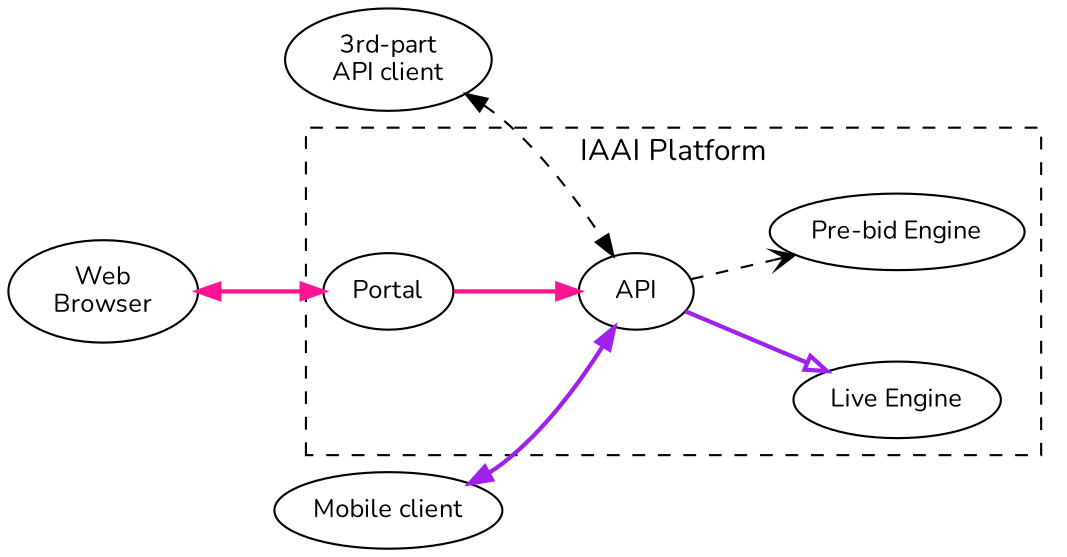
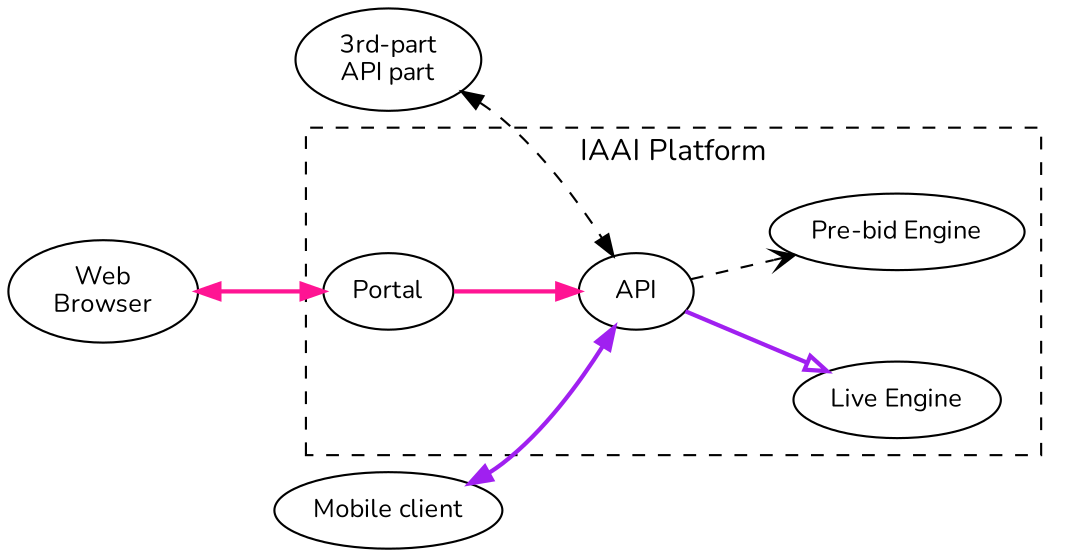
(388, 60) -> (388, 60)
